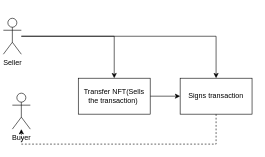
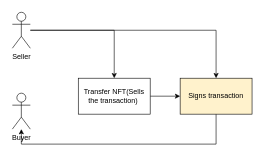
(12, 36) -> (21, 30)
(216, 96) -> (216, 96)
(128, 144) -> (128, 144)
